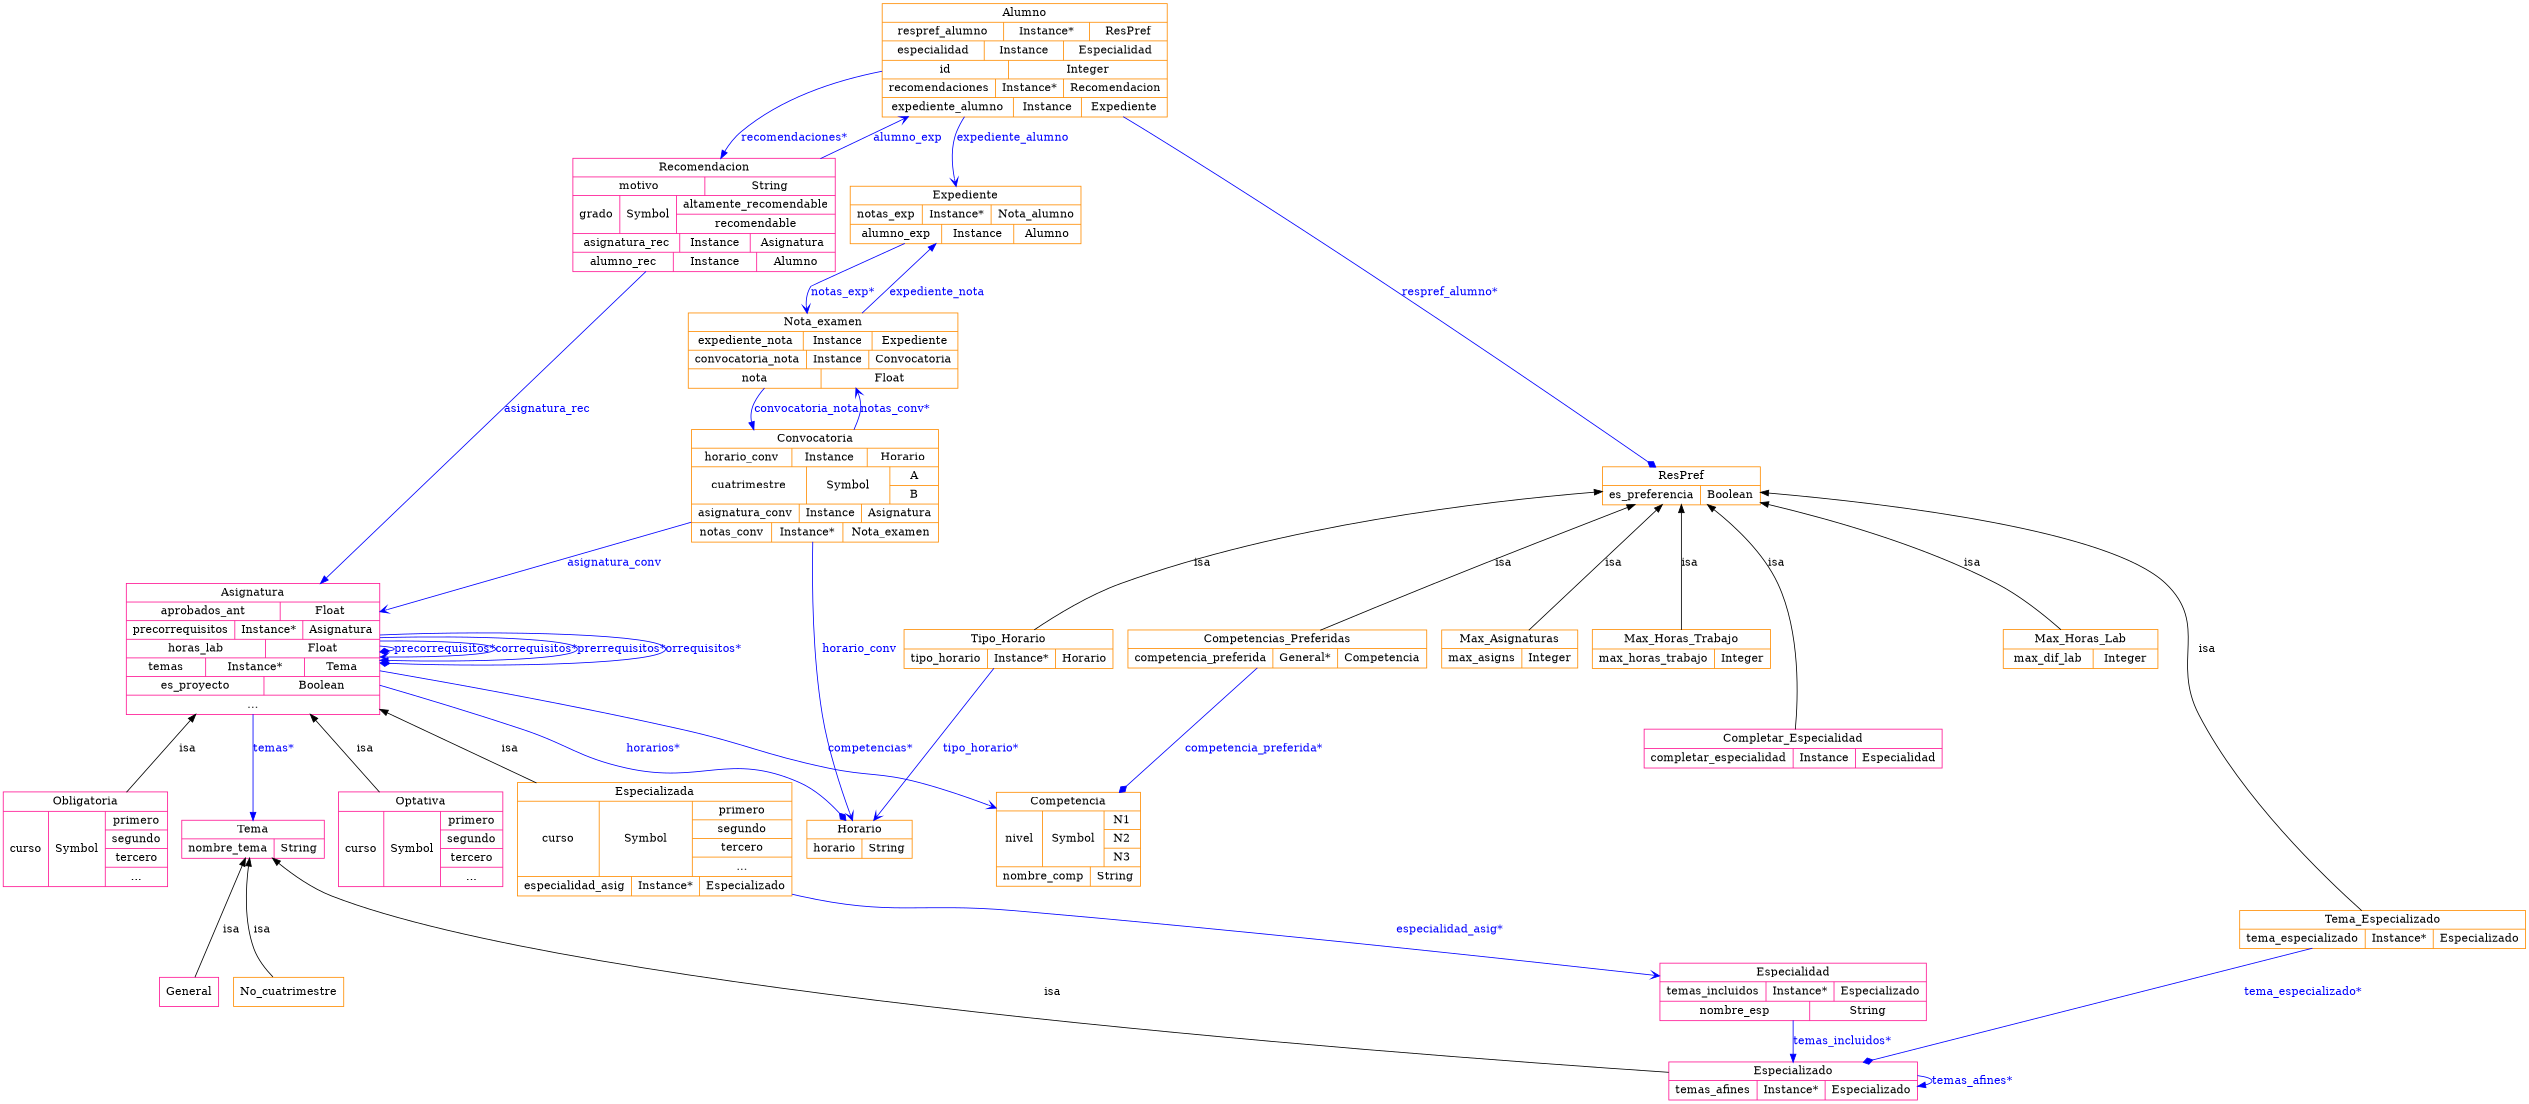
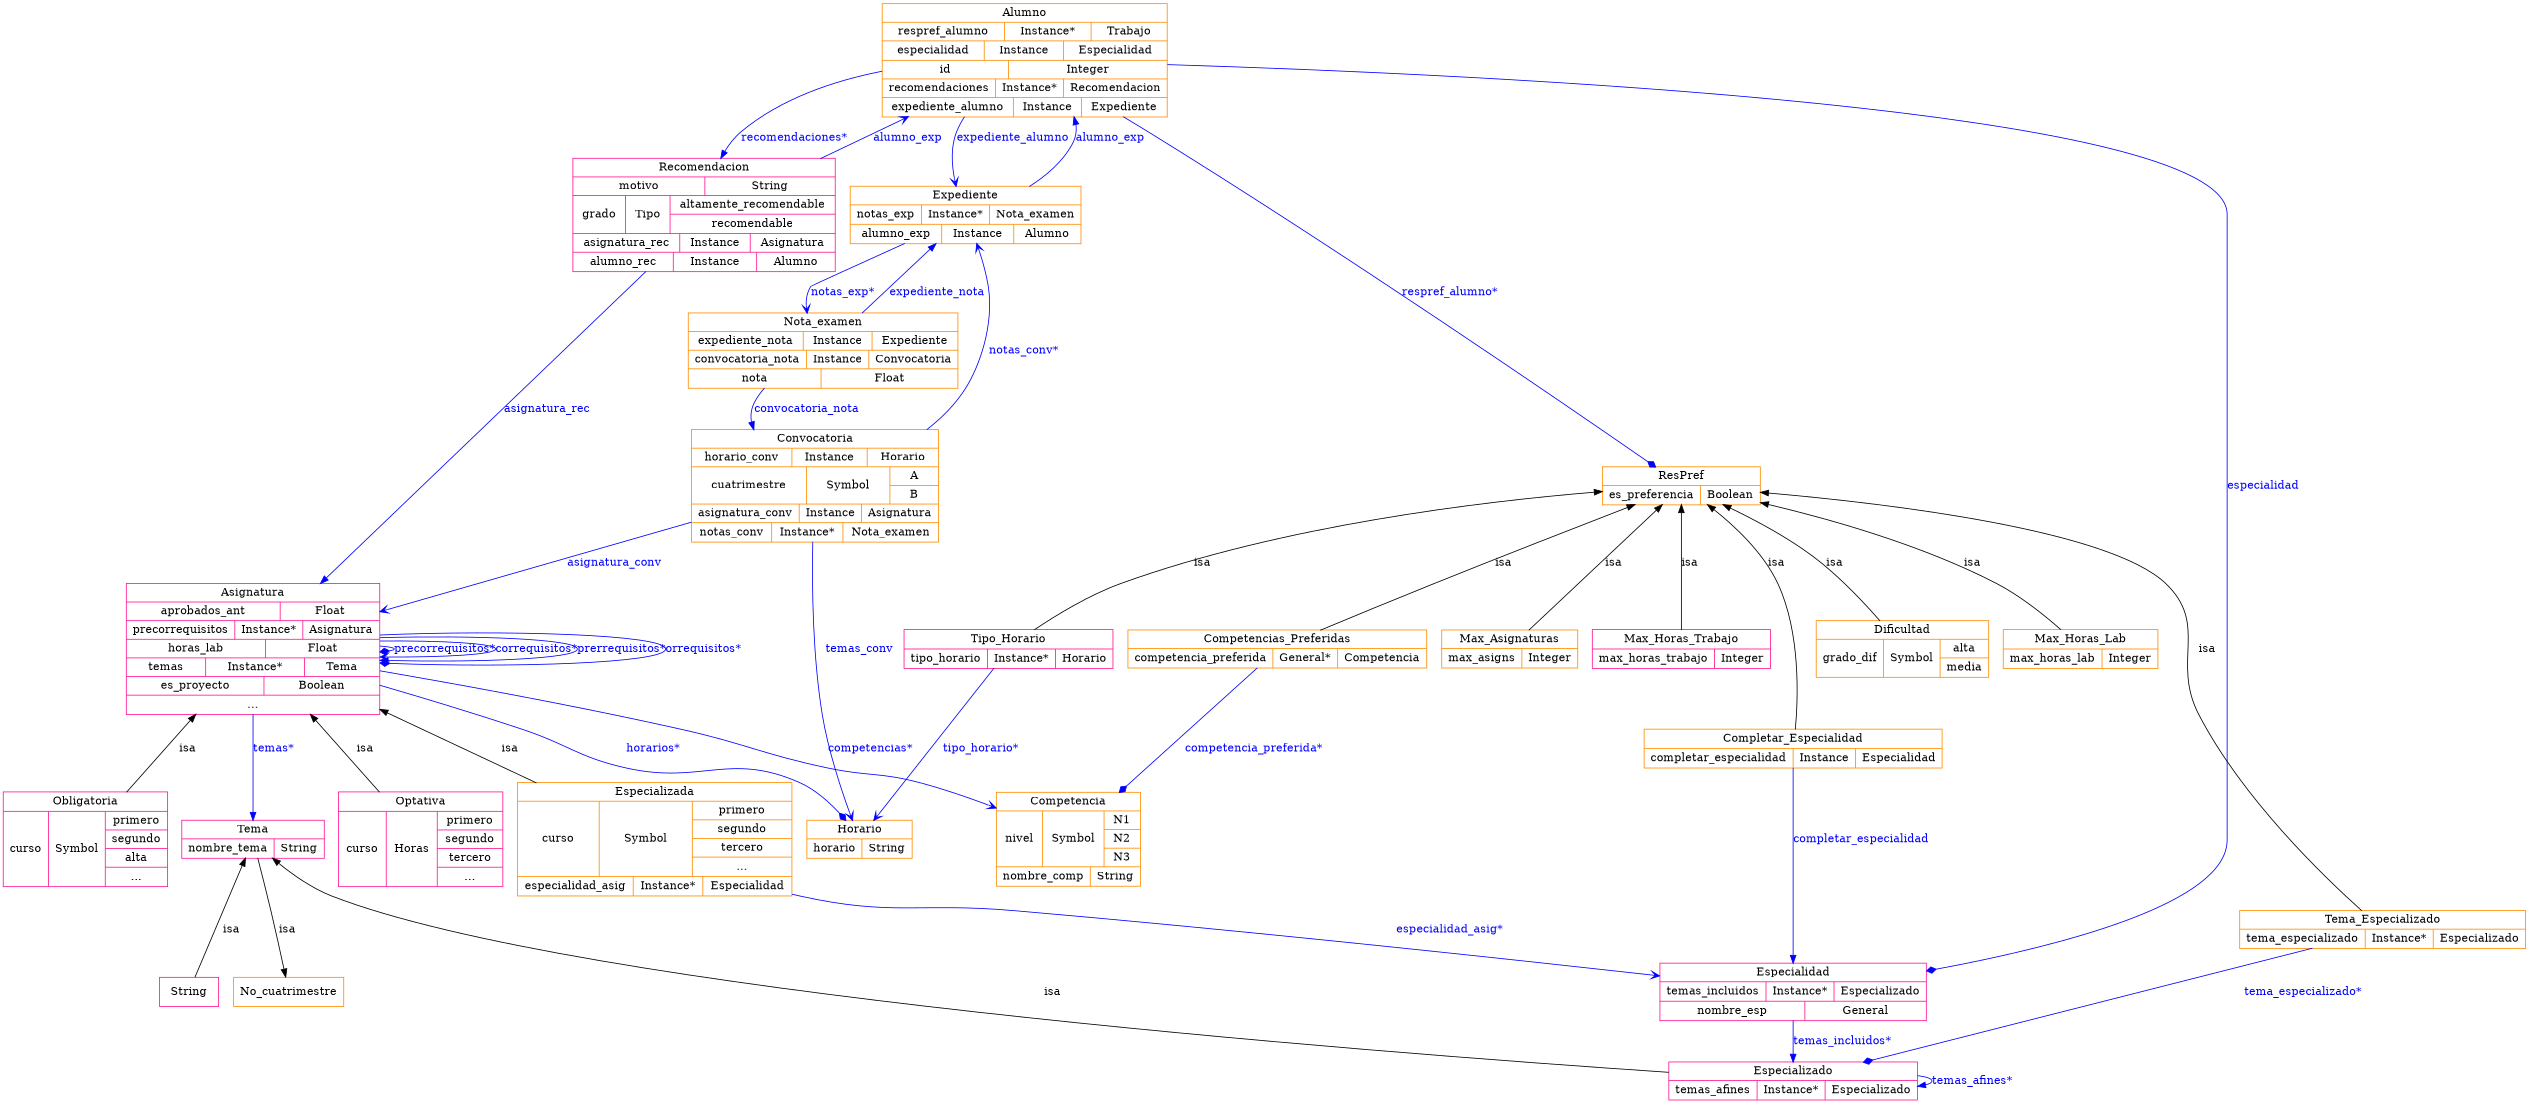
(1128, 31) -> (1129, 31)
none -> (1060, 161)
none -> (2180, 173)
(648, 214) -> (648, 214)
(1036, 214) -> (1035, 214)
(860, 413) -> (983, 349)
(860, 649) -> (860, 649)
(1009, 649) -> (1009, 649)
(1681, 649) -> (1681, 649)
none -> (1902, 649)
(2048, 658) -> (2053, 658)
(1793, 749) -> (1793, 749)
(412, 849) -> (412, 849)
(136, 857) -> (136, 857)
none -> (1793, 862)
(746, 886) -> (747, 886)
(248, 925) -> (272, 913)
(189, 992) -> (189, 992)
(1868, 1011) -> (1866, 1011)
